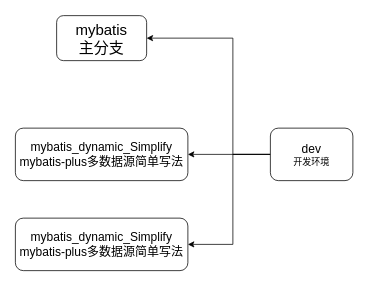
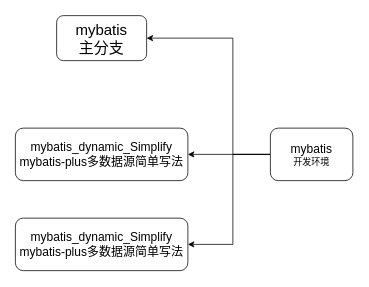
(312, 154) -> (312, 154)
